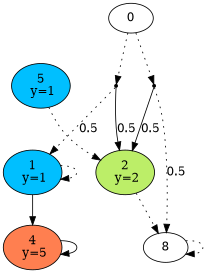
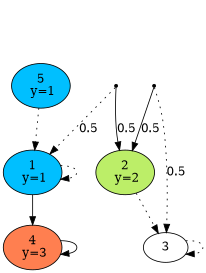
(131, 18) -> none
(63, 132) -> (37, 125)
(33, 247) -> (33, 247)
(166, 247) -> (166, 247)
